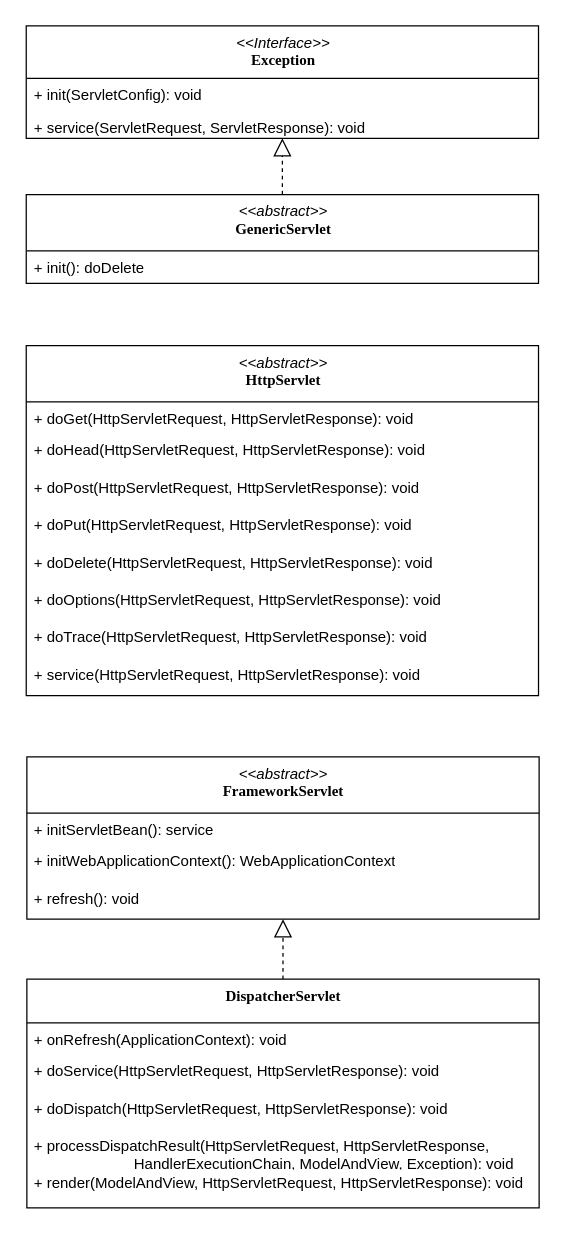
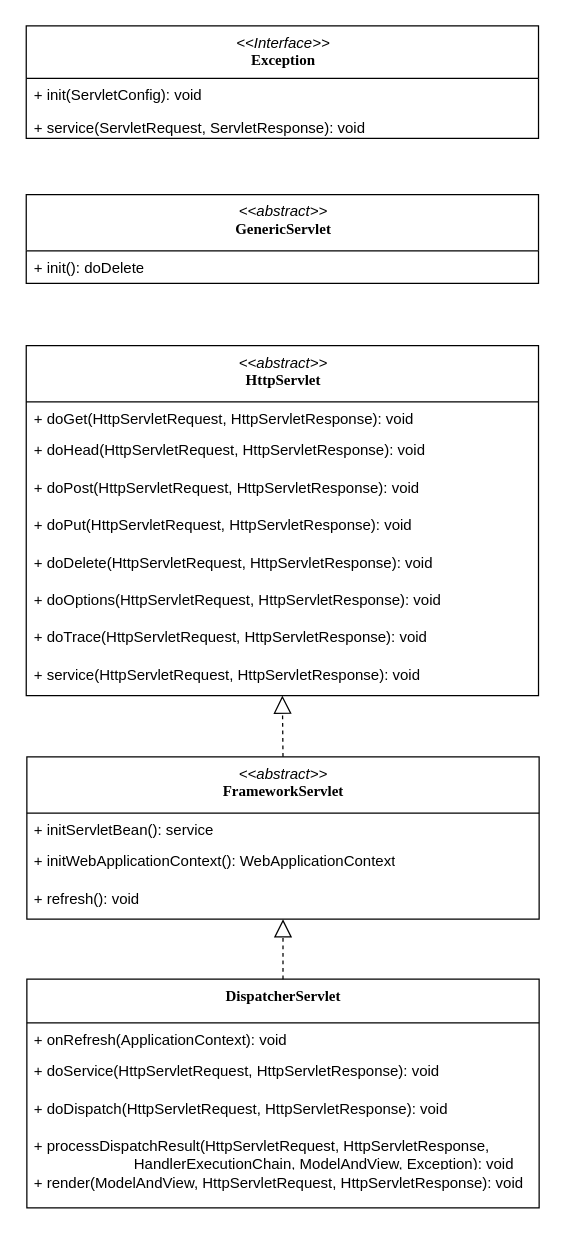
(283, 174) -> none
none -> (283, 734)
